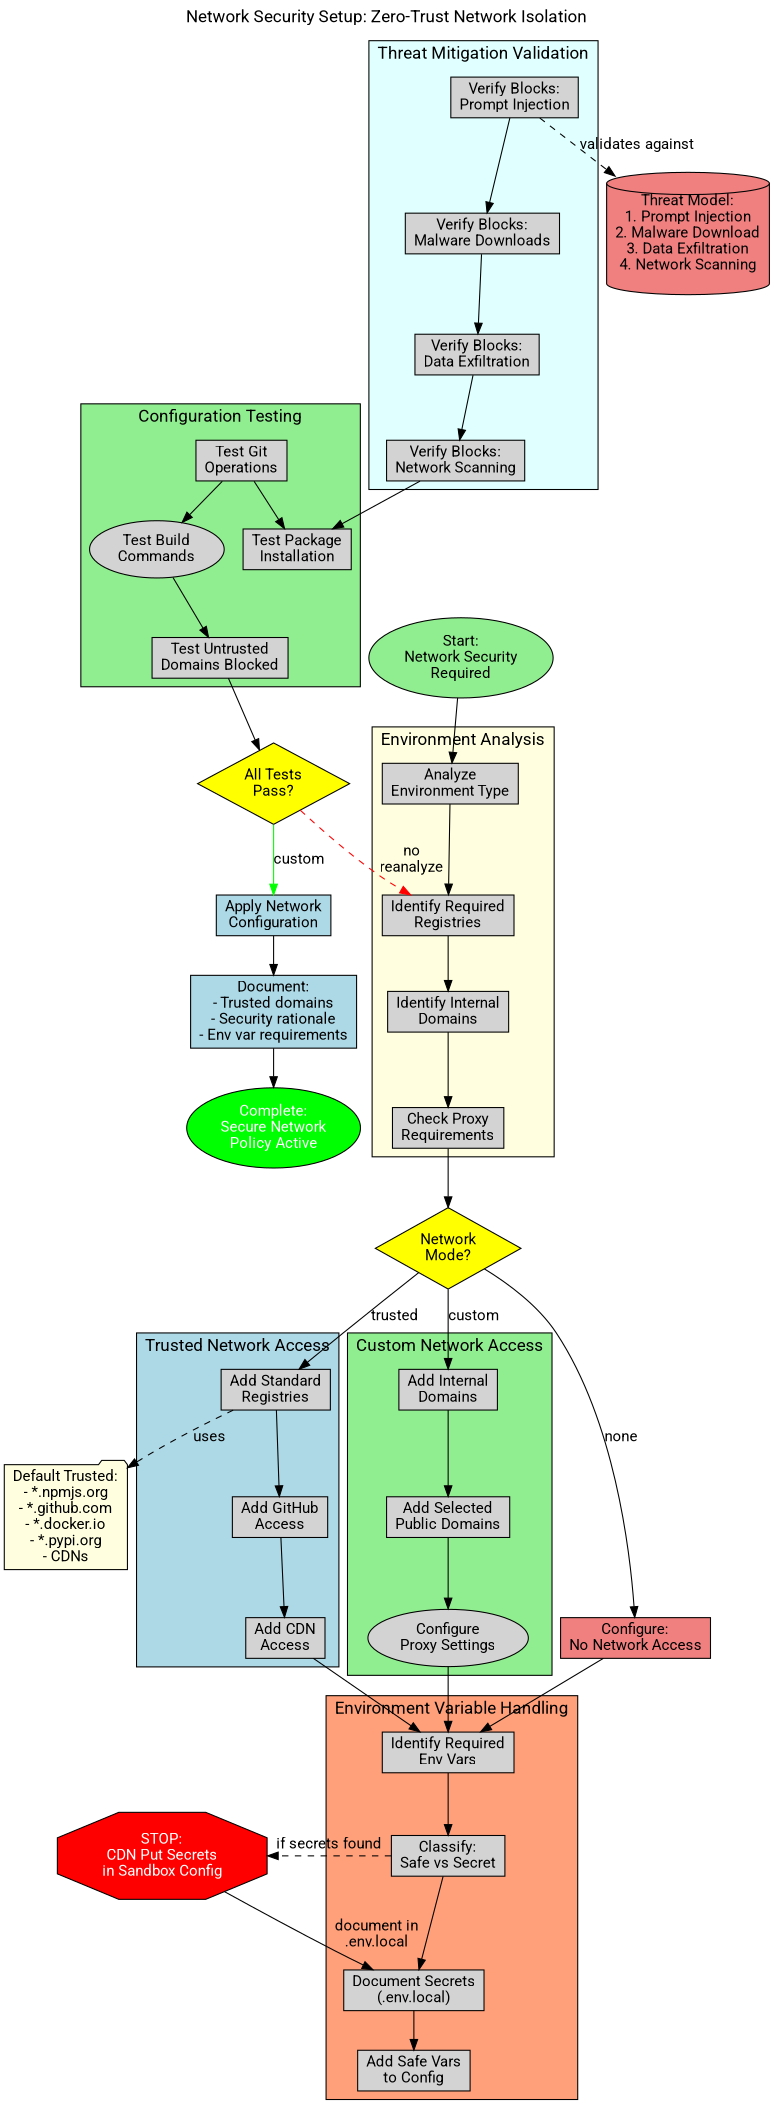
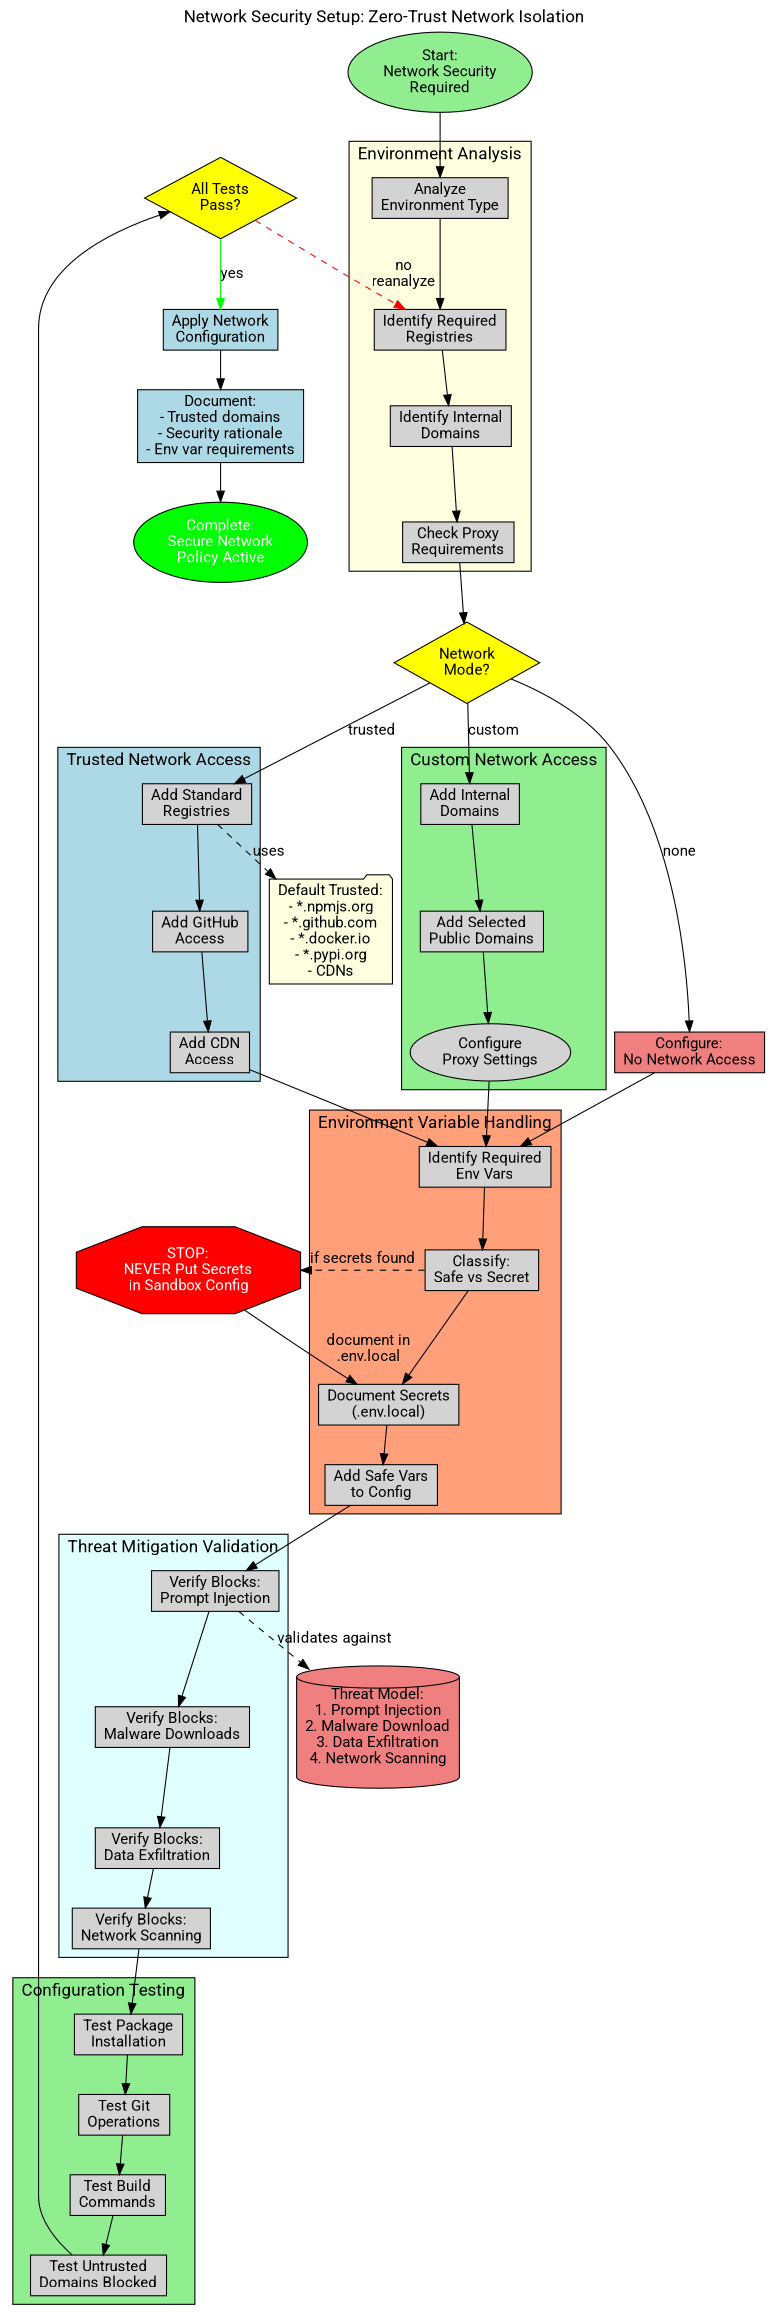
(266, 500) -> (127, 2069)
(157, 549) -> (118, 2195)
(299, 860) -> (232, 274)
none -> (303, 1535)
(162, 1856) -> (188, 1270)
